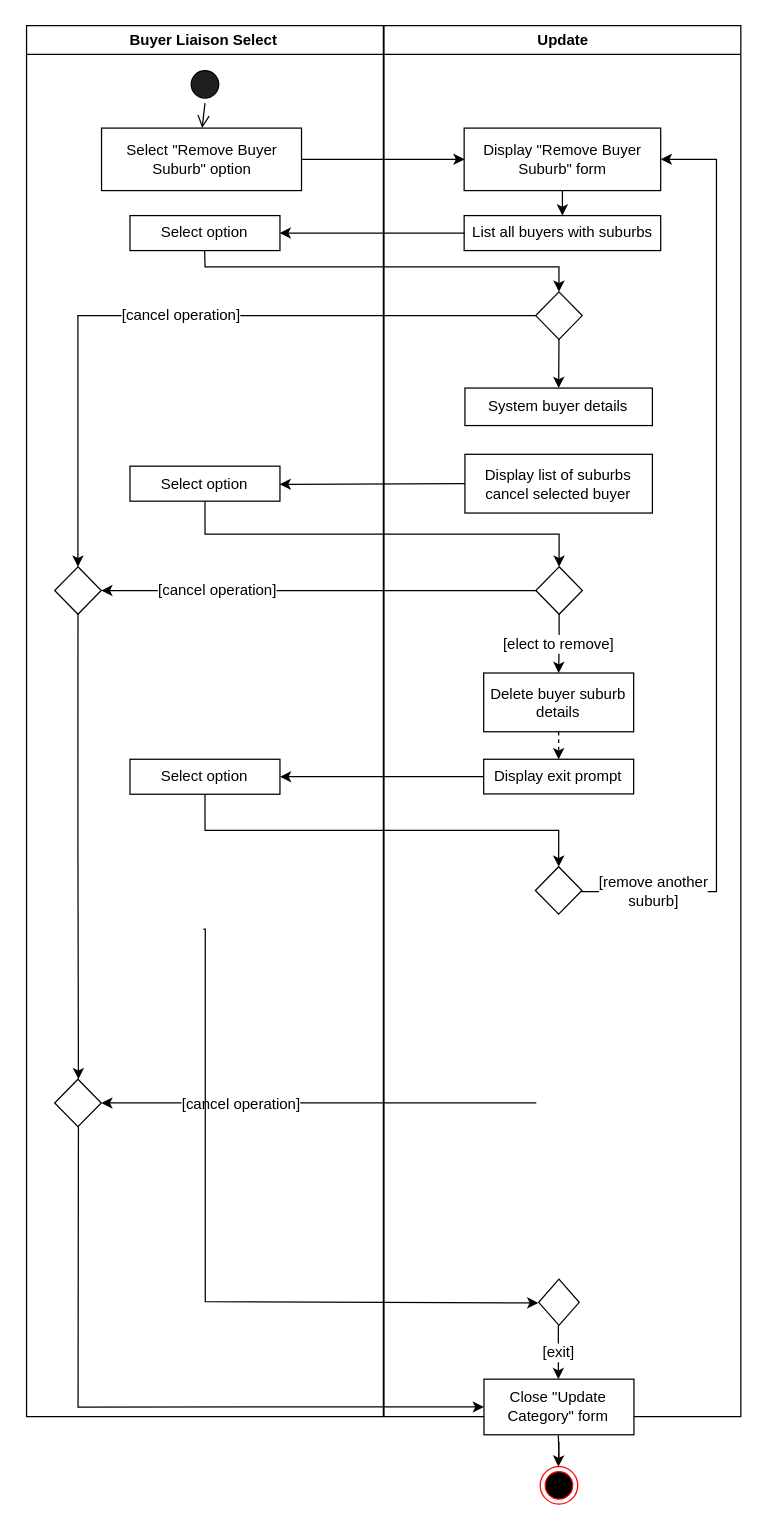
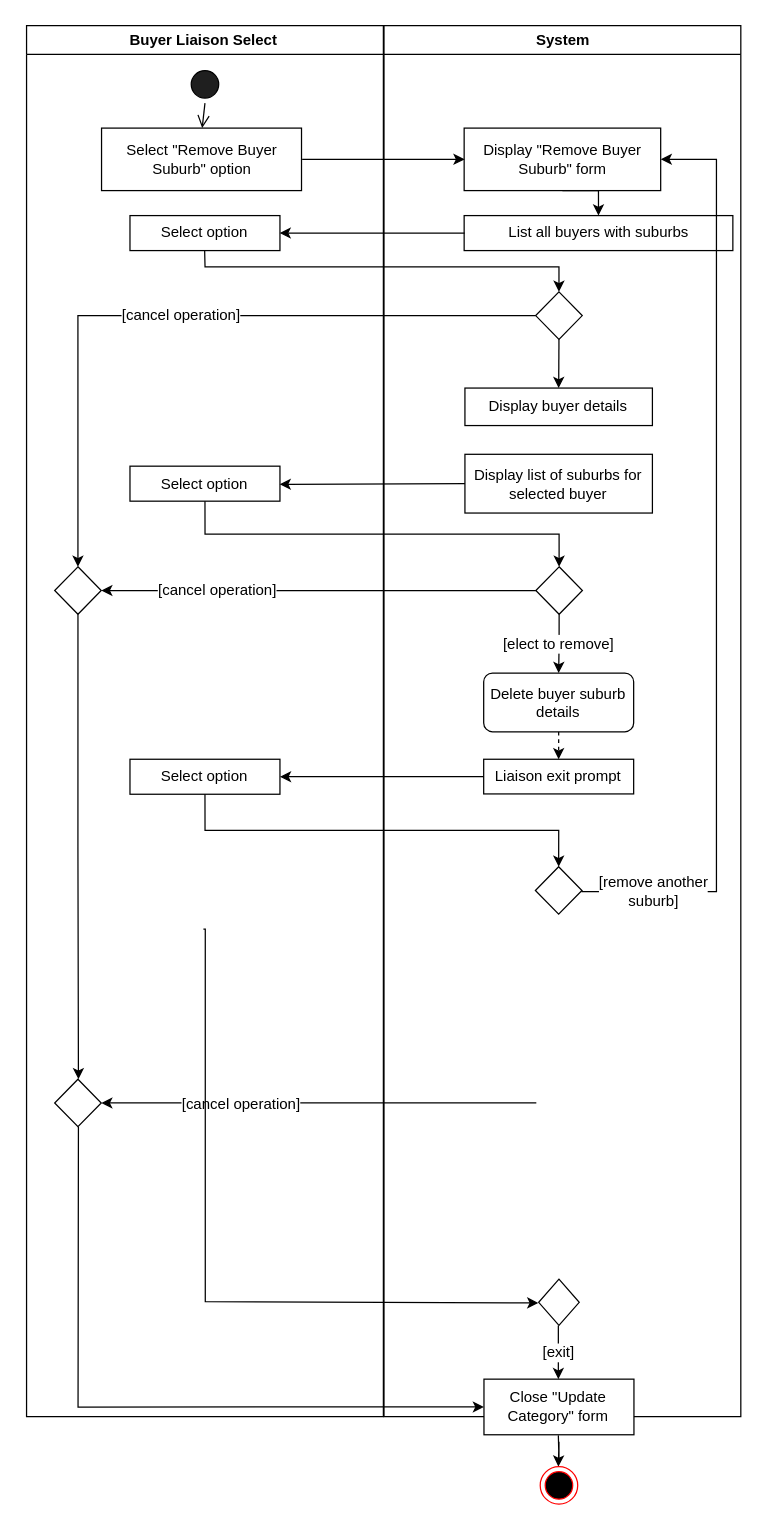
(563, 41) -> (563, 41)
(562, 233) -> (598, 233)
(558, 407) -> (558, 407)
(558, 484) -> (558, 484)
(558, 703) -> (558, 703)
(558, 777) -> (558, 777)
